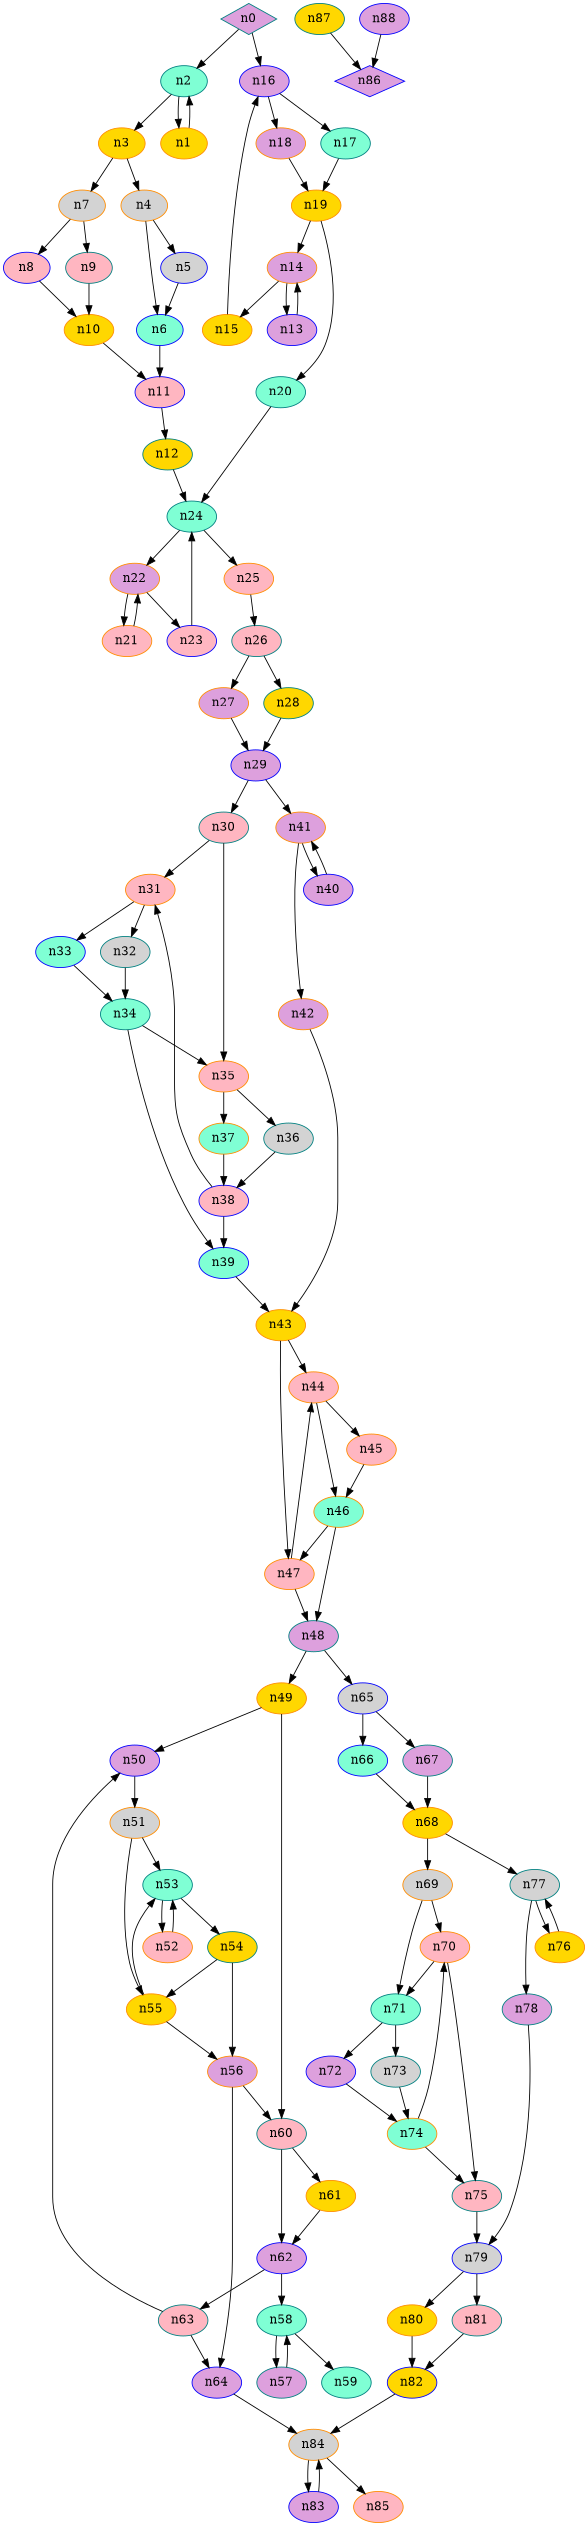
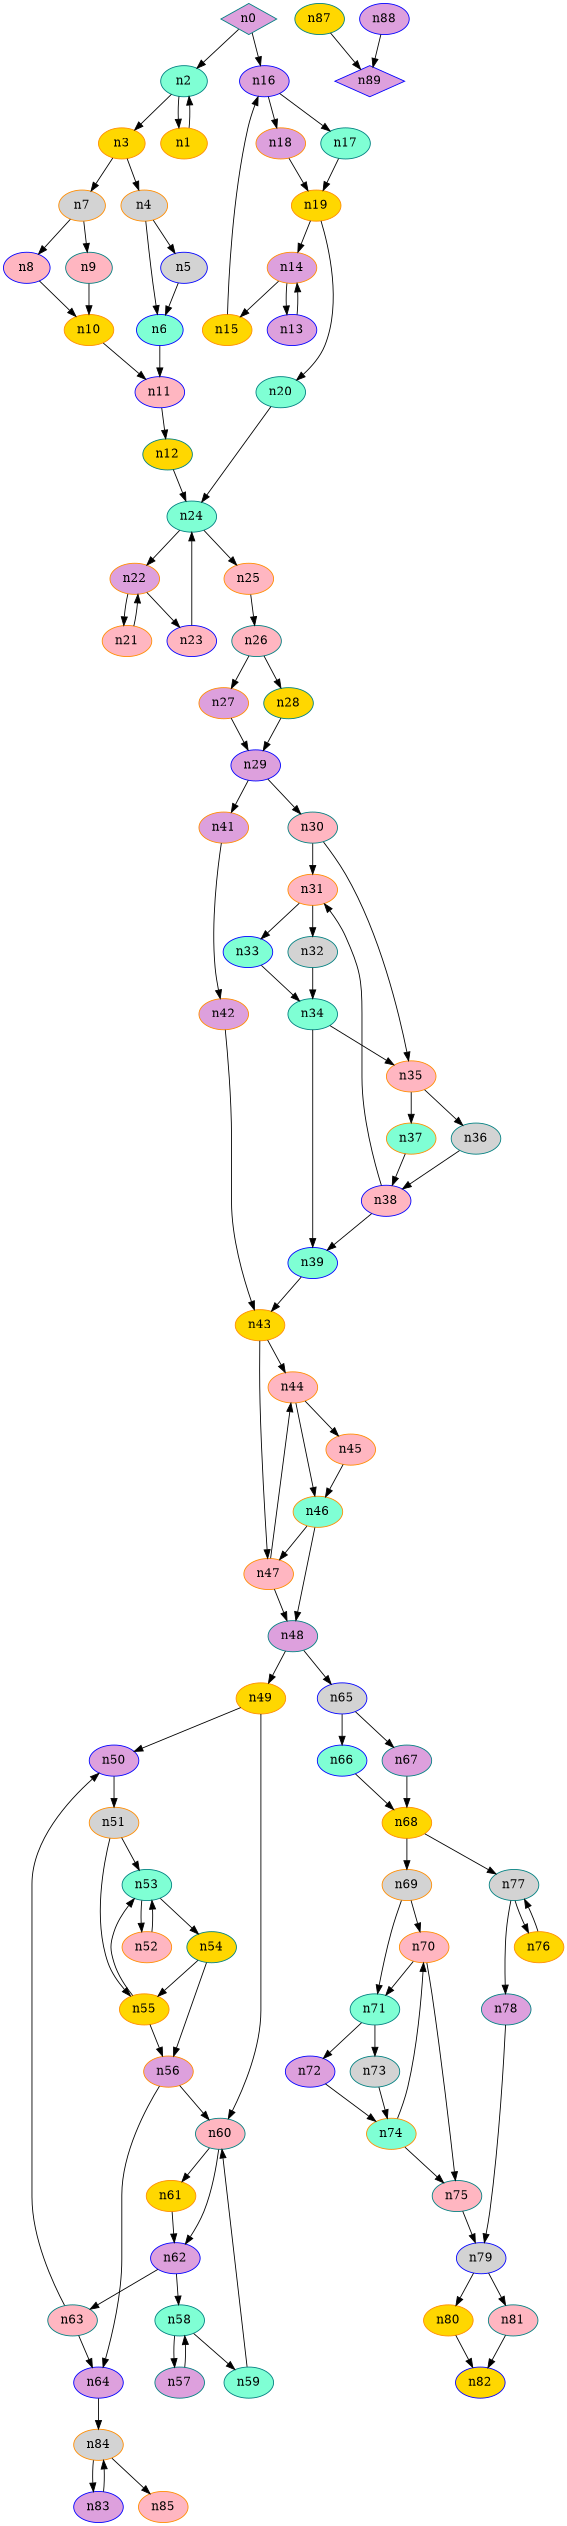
(370, 81) -> (370, 81)
(328, 890) -> none
none -> (235, 2263)
(367, 2411) -> none
